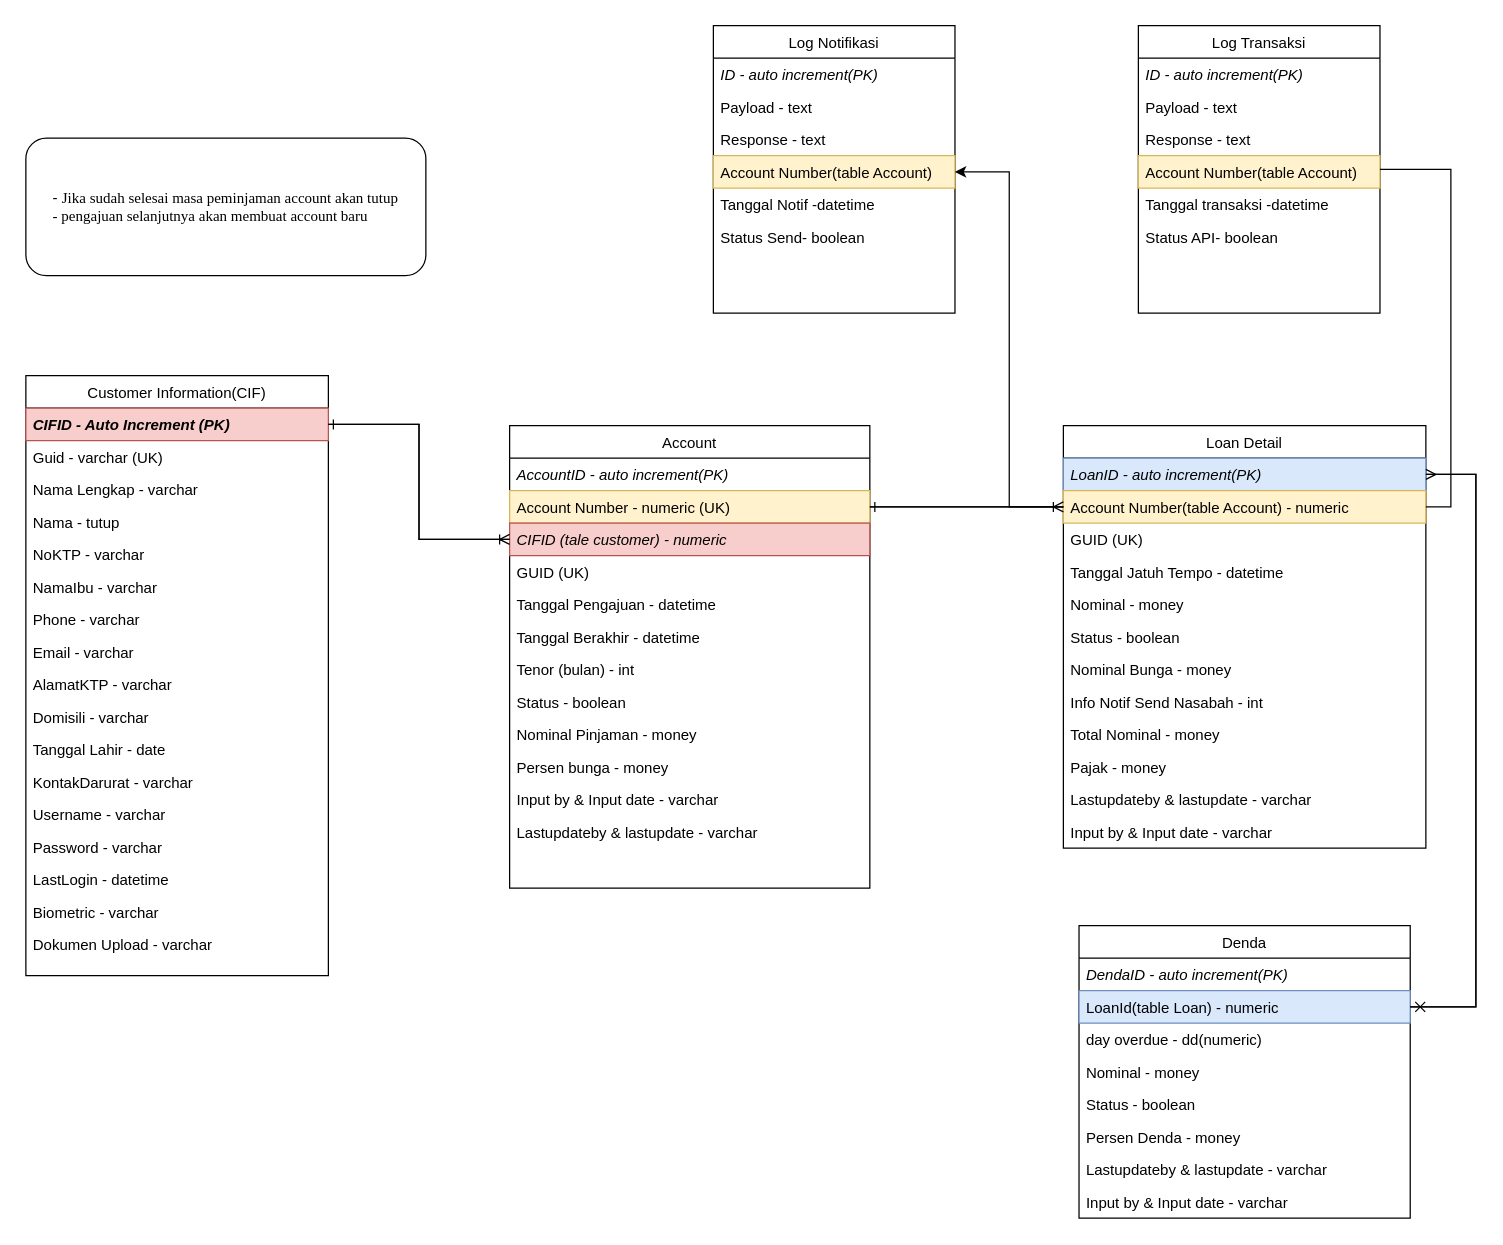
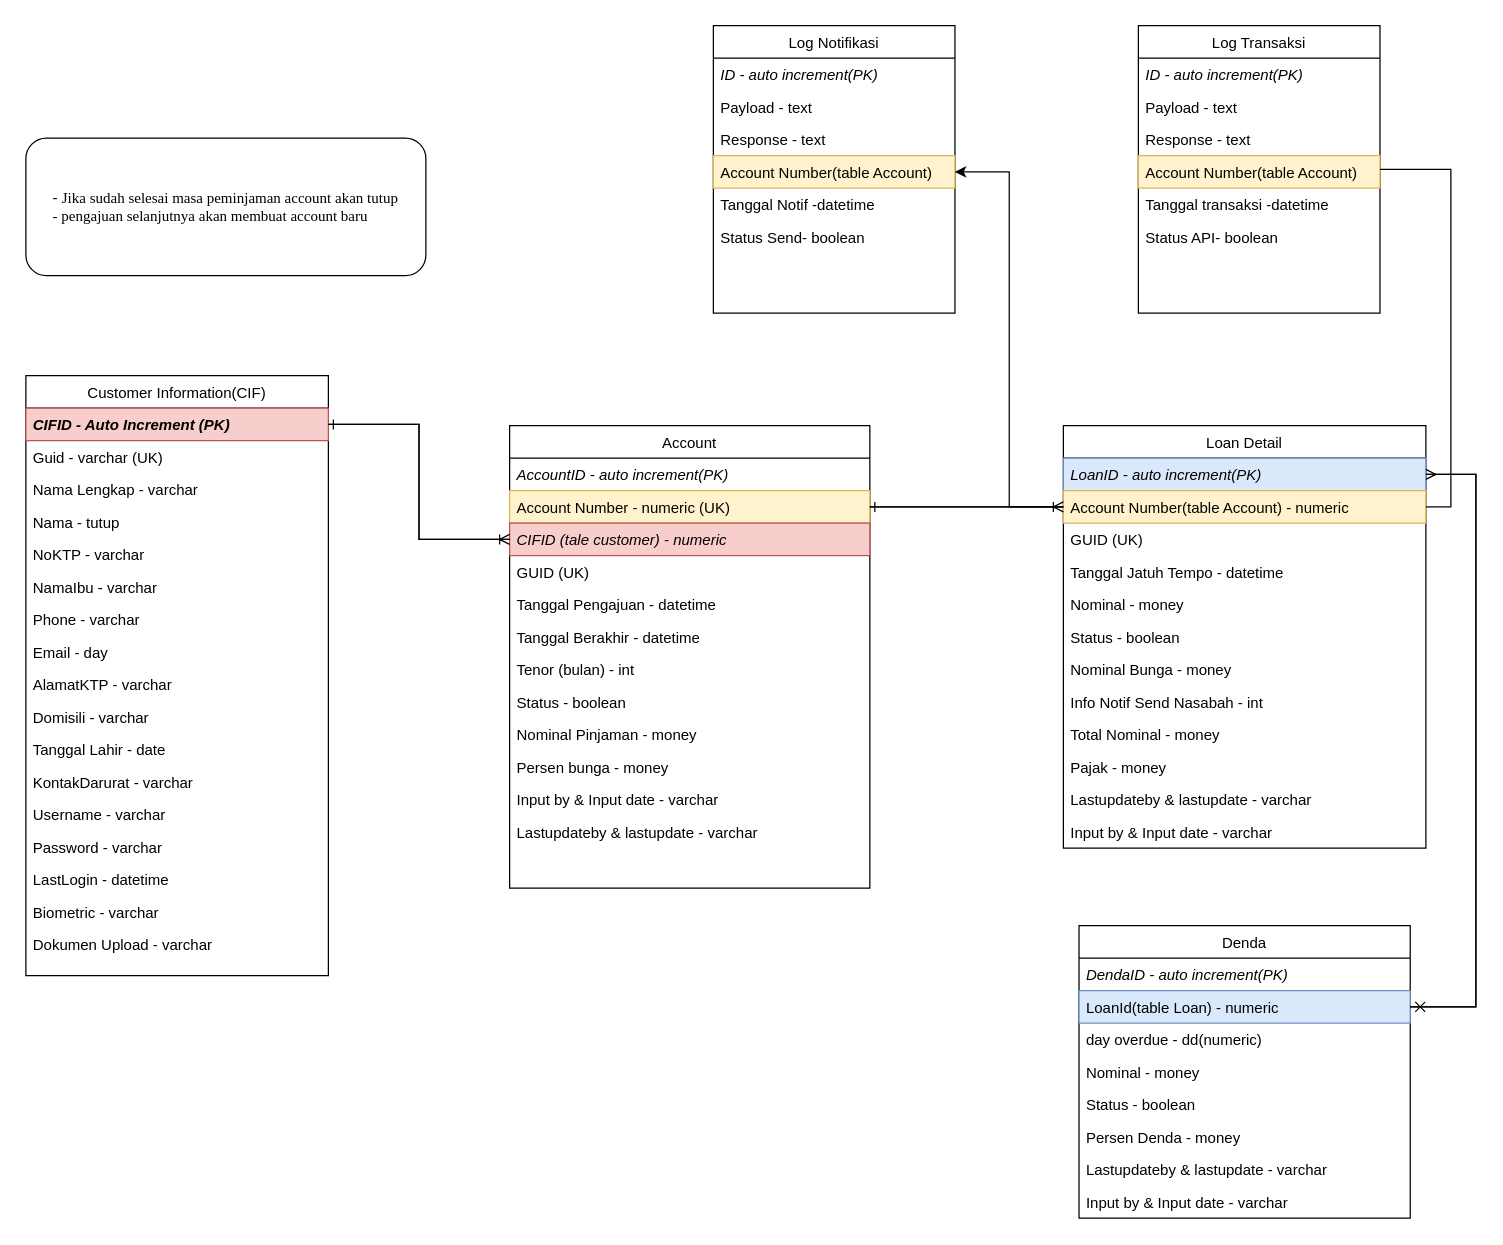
(88, 653) -> (71, 653)
